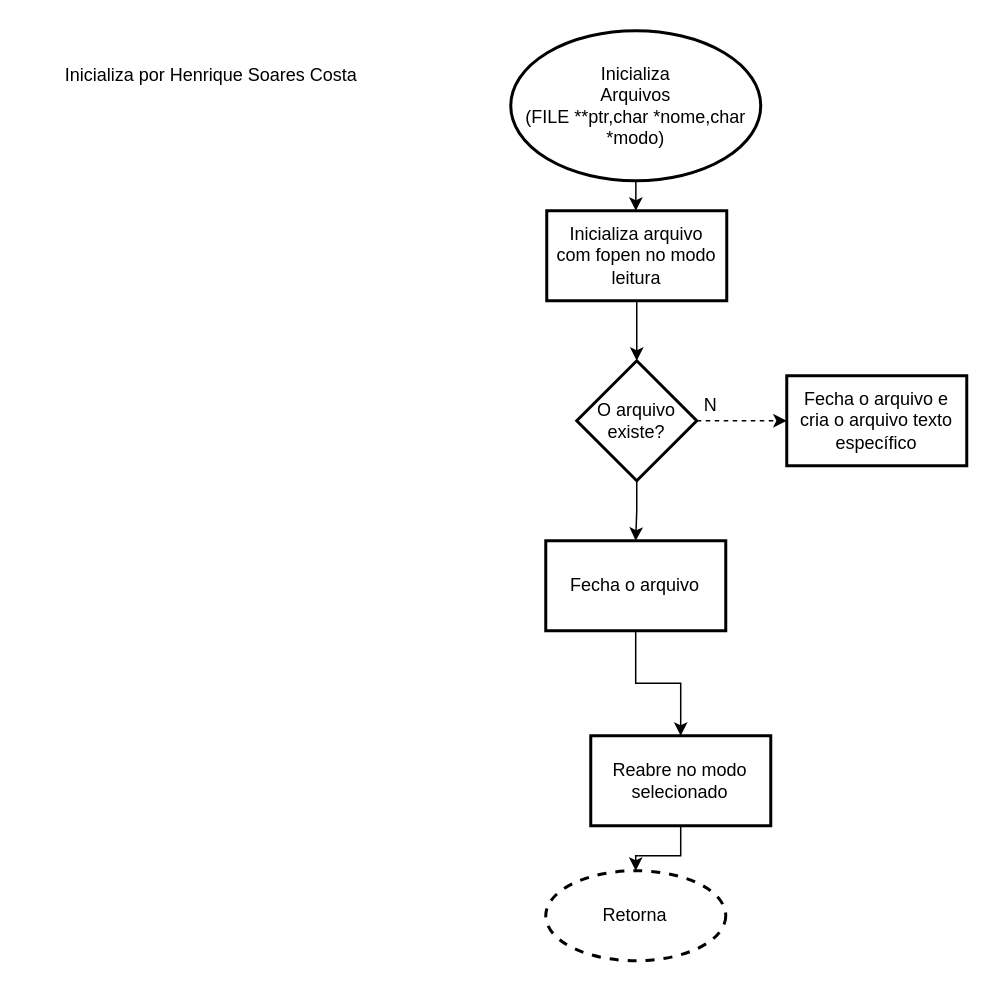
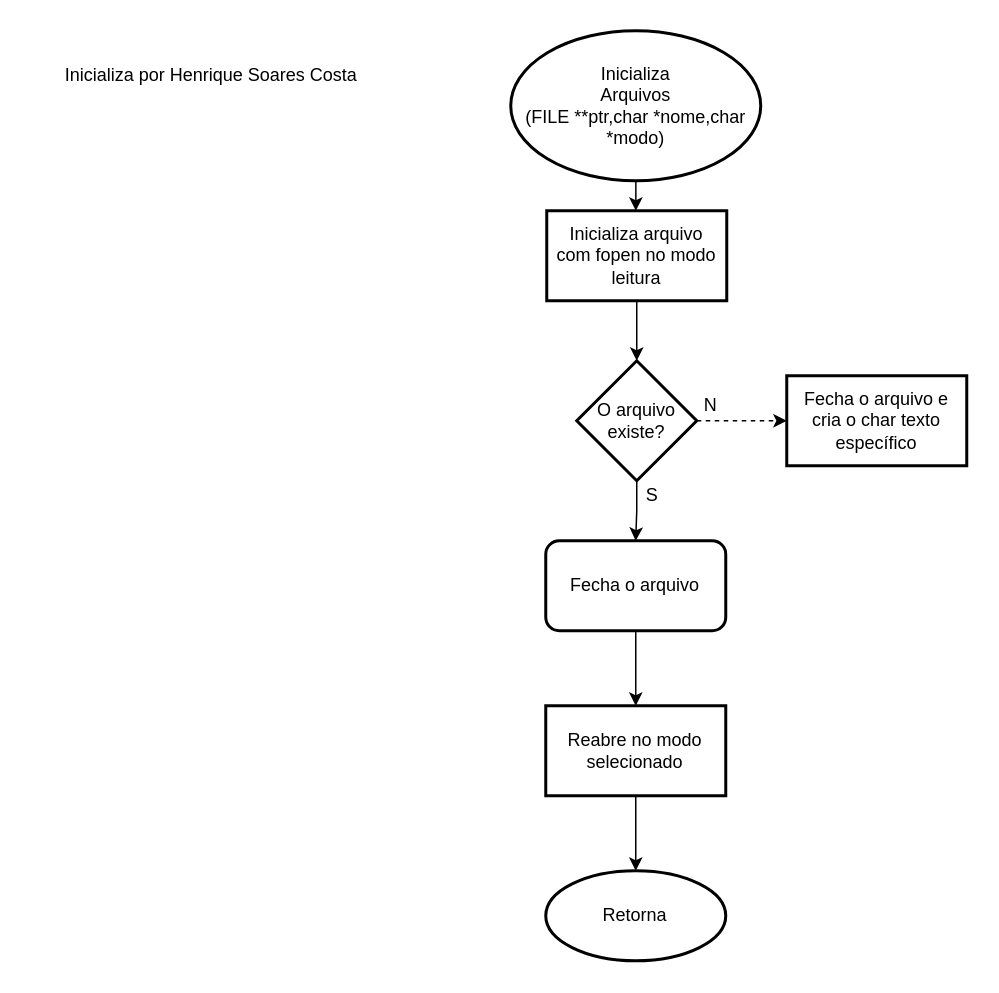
(877, 421) -> (877, 421)
none -> (652, 496)
(636, 586) -> (636, 586)
(681, 781) -> (636, 751)
(636, 916) -> (636, 916)
